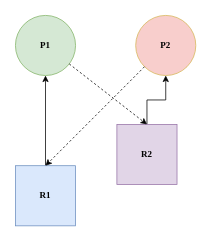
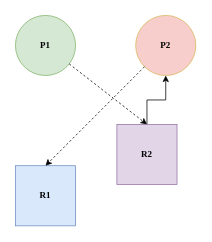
(45, 123) -> none
